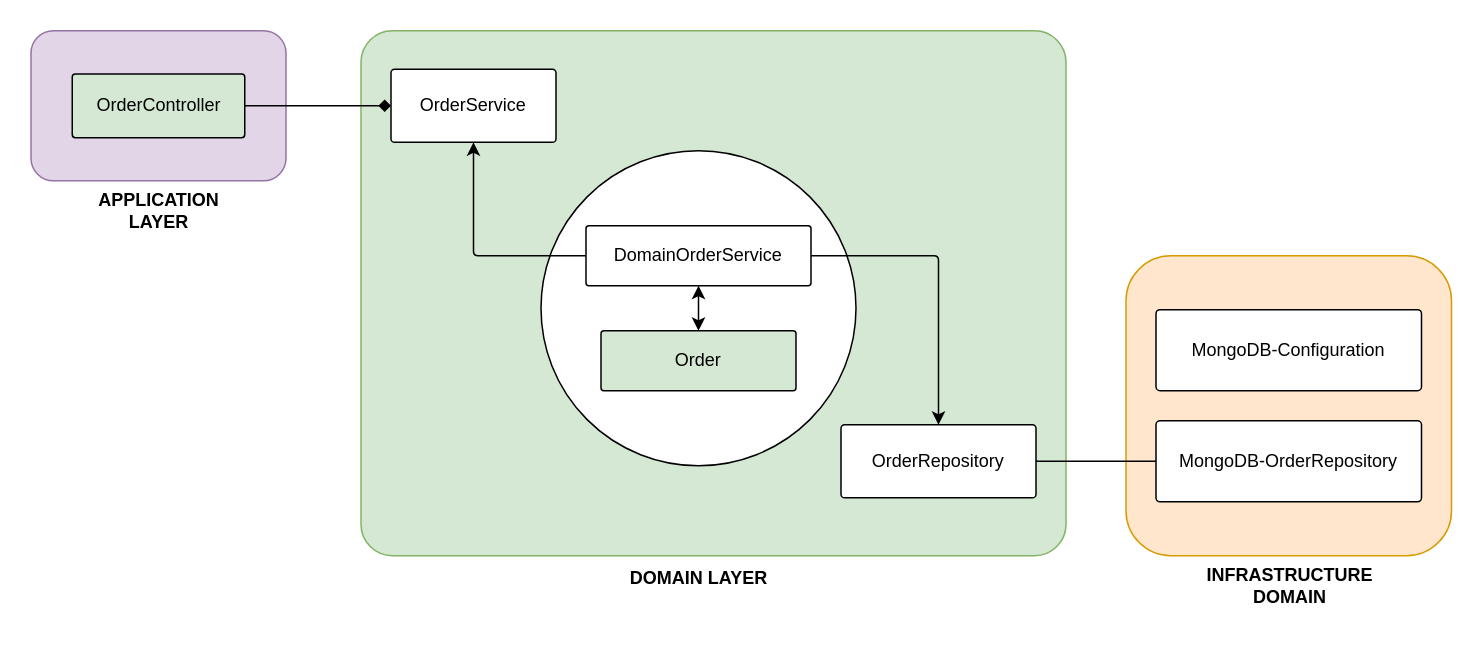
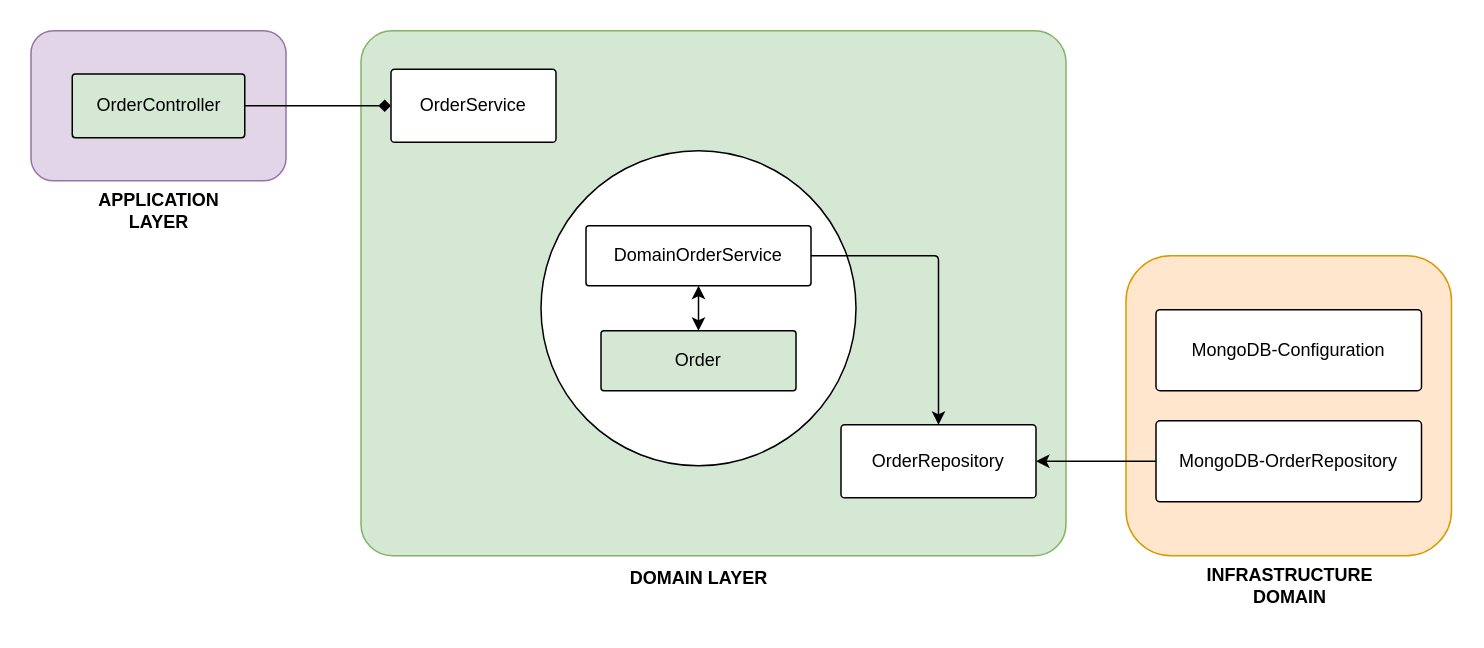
(478, 256) -> none
(1042, 461) -> (1047, 461)
